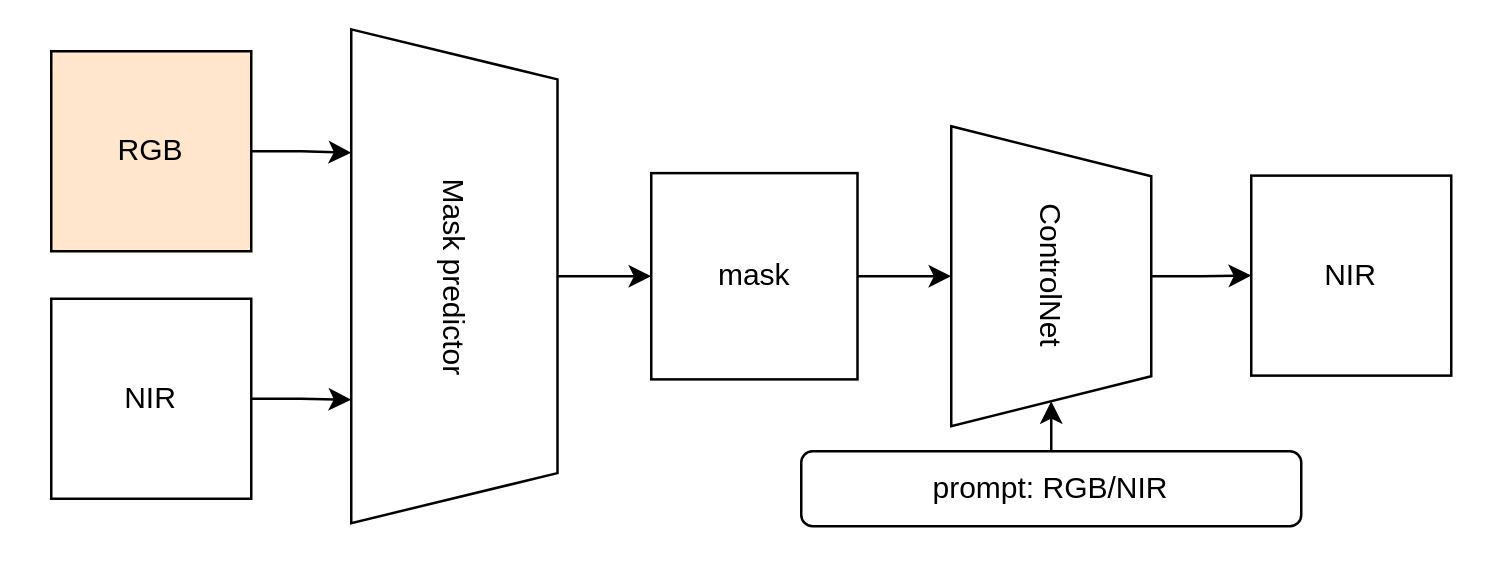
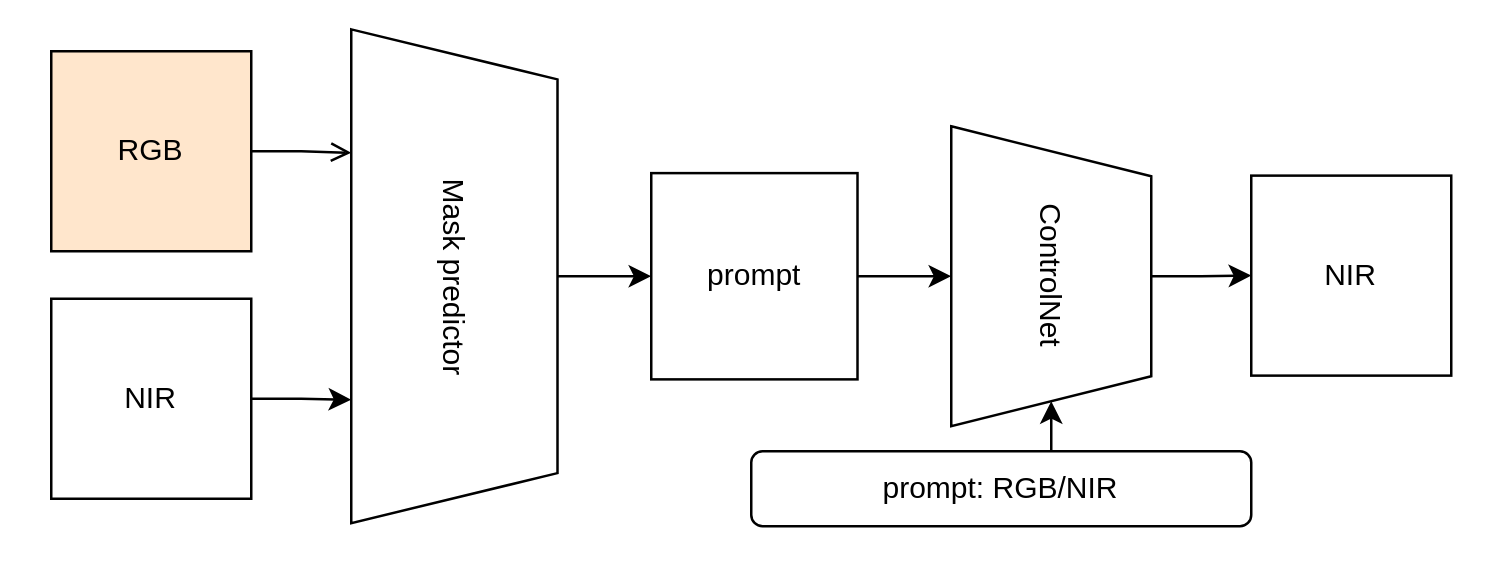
(333, 152) -> (336, 152)
(755, 276) -> (755, 276)
(1051, 489) -> (1001, 489)
